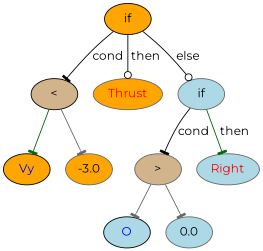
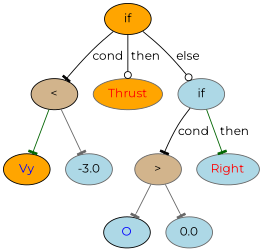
(89, 169) -> (89, 169)
